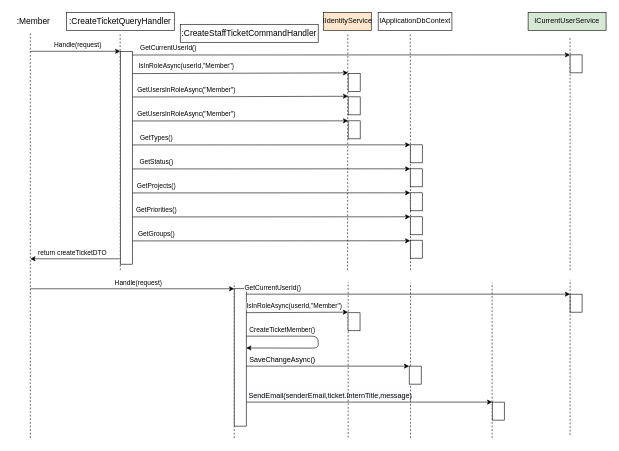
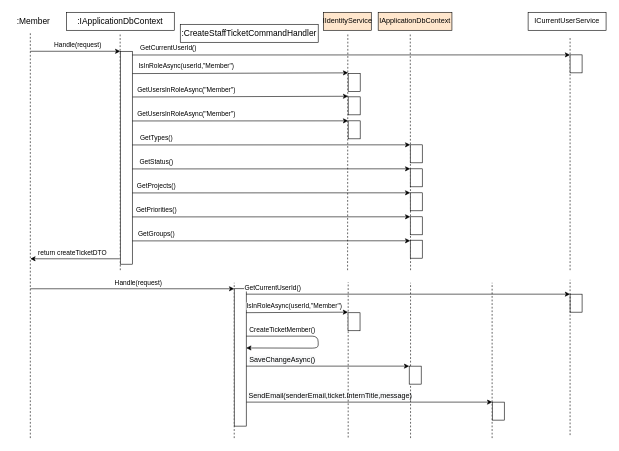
(120, 21) -> (120, 21)
(415, 21) -> (415, 21)
(567, 21) -> (567, 21)
